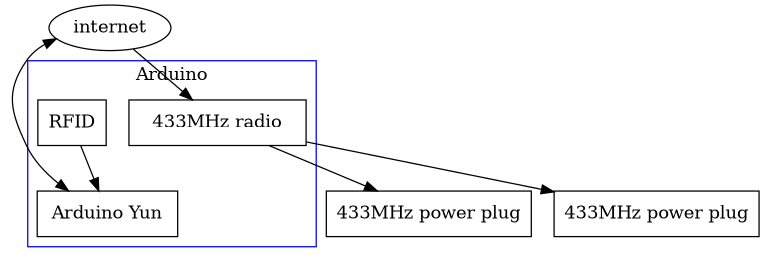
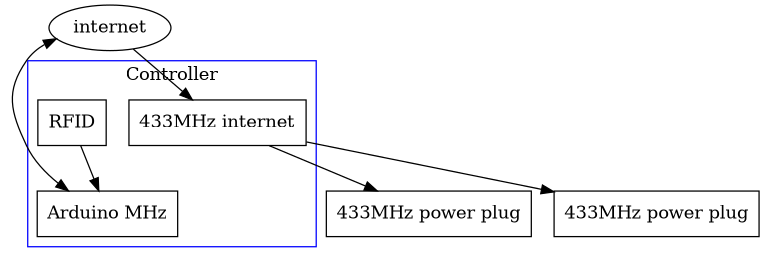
(172, 75) -> (172, 75)
(218, 123) -> (218, 123)
(107, 214) -> (107, 214)
